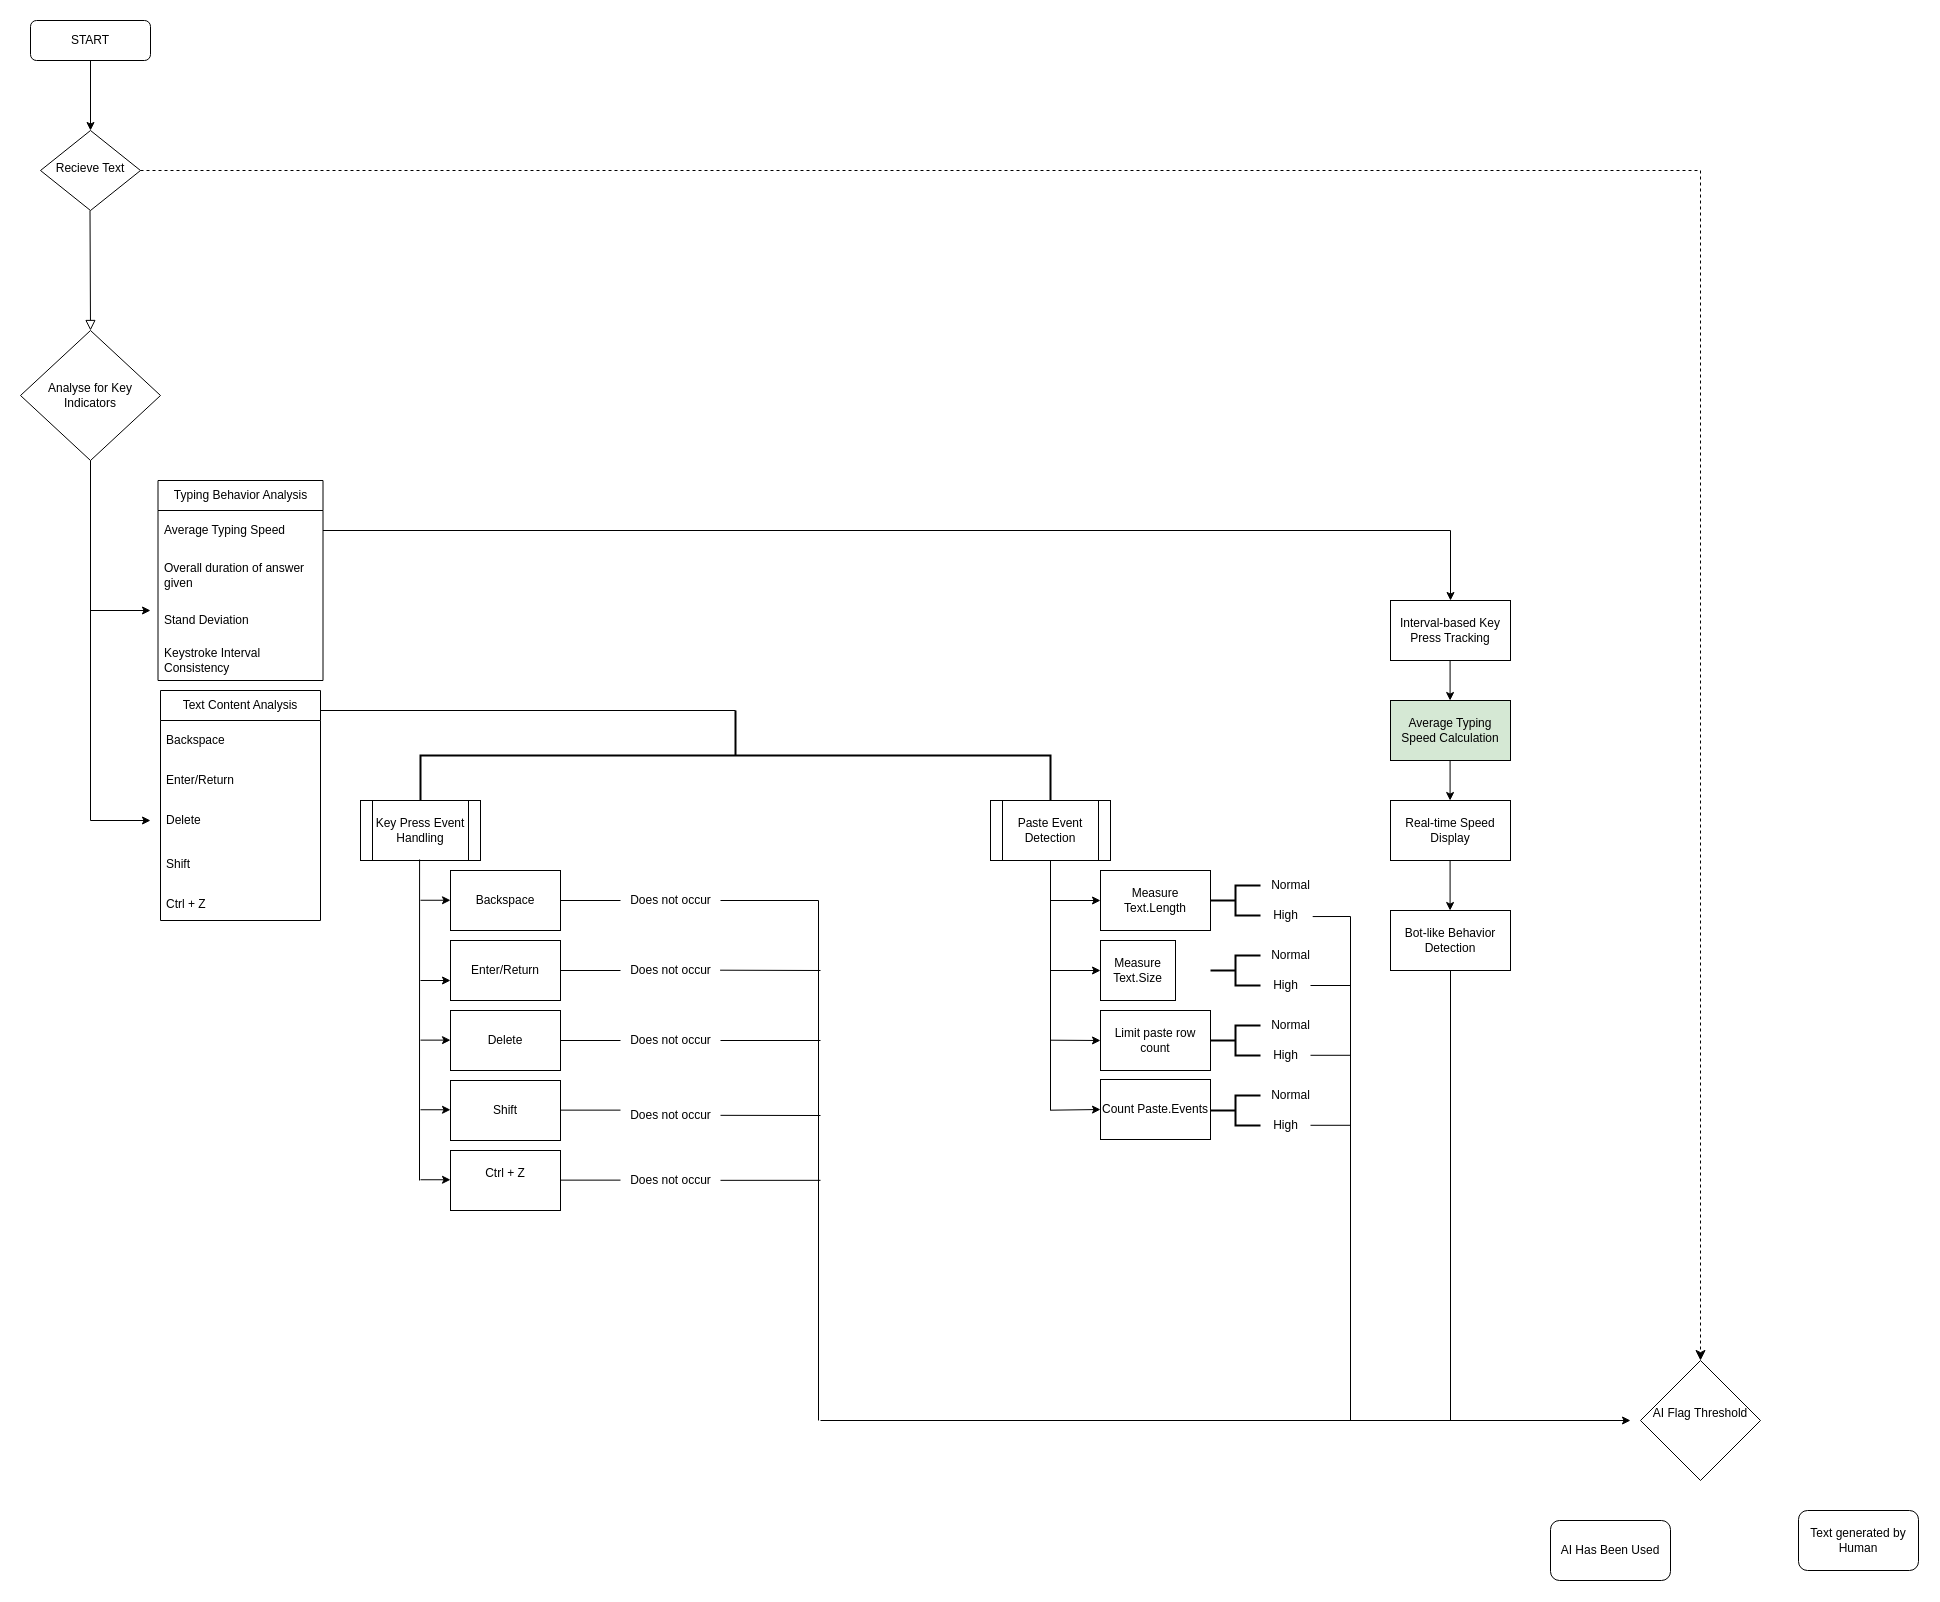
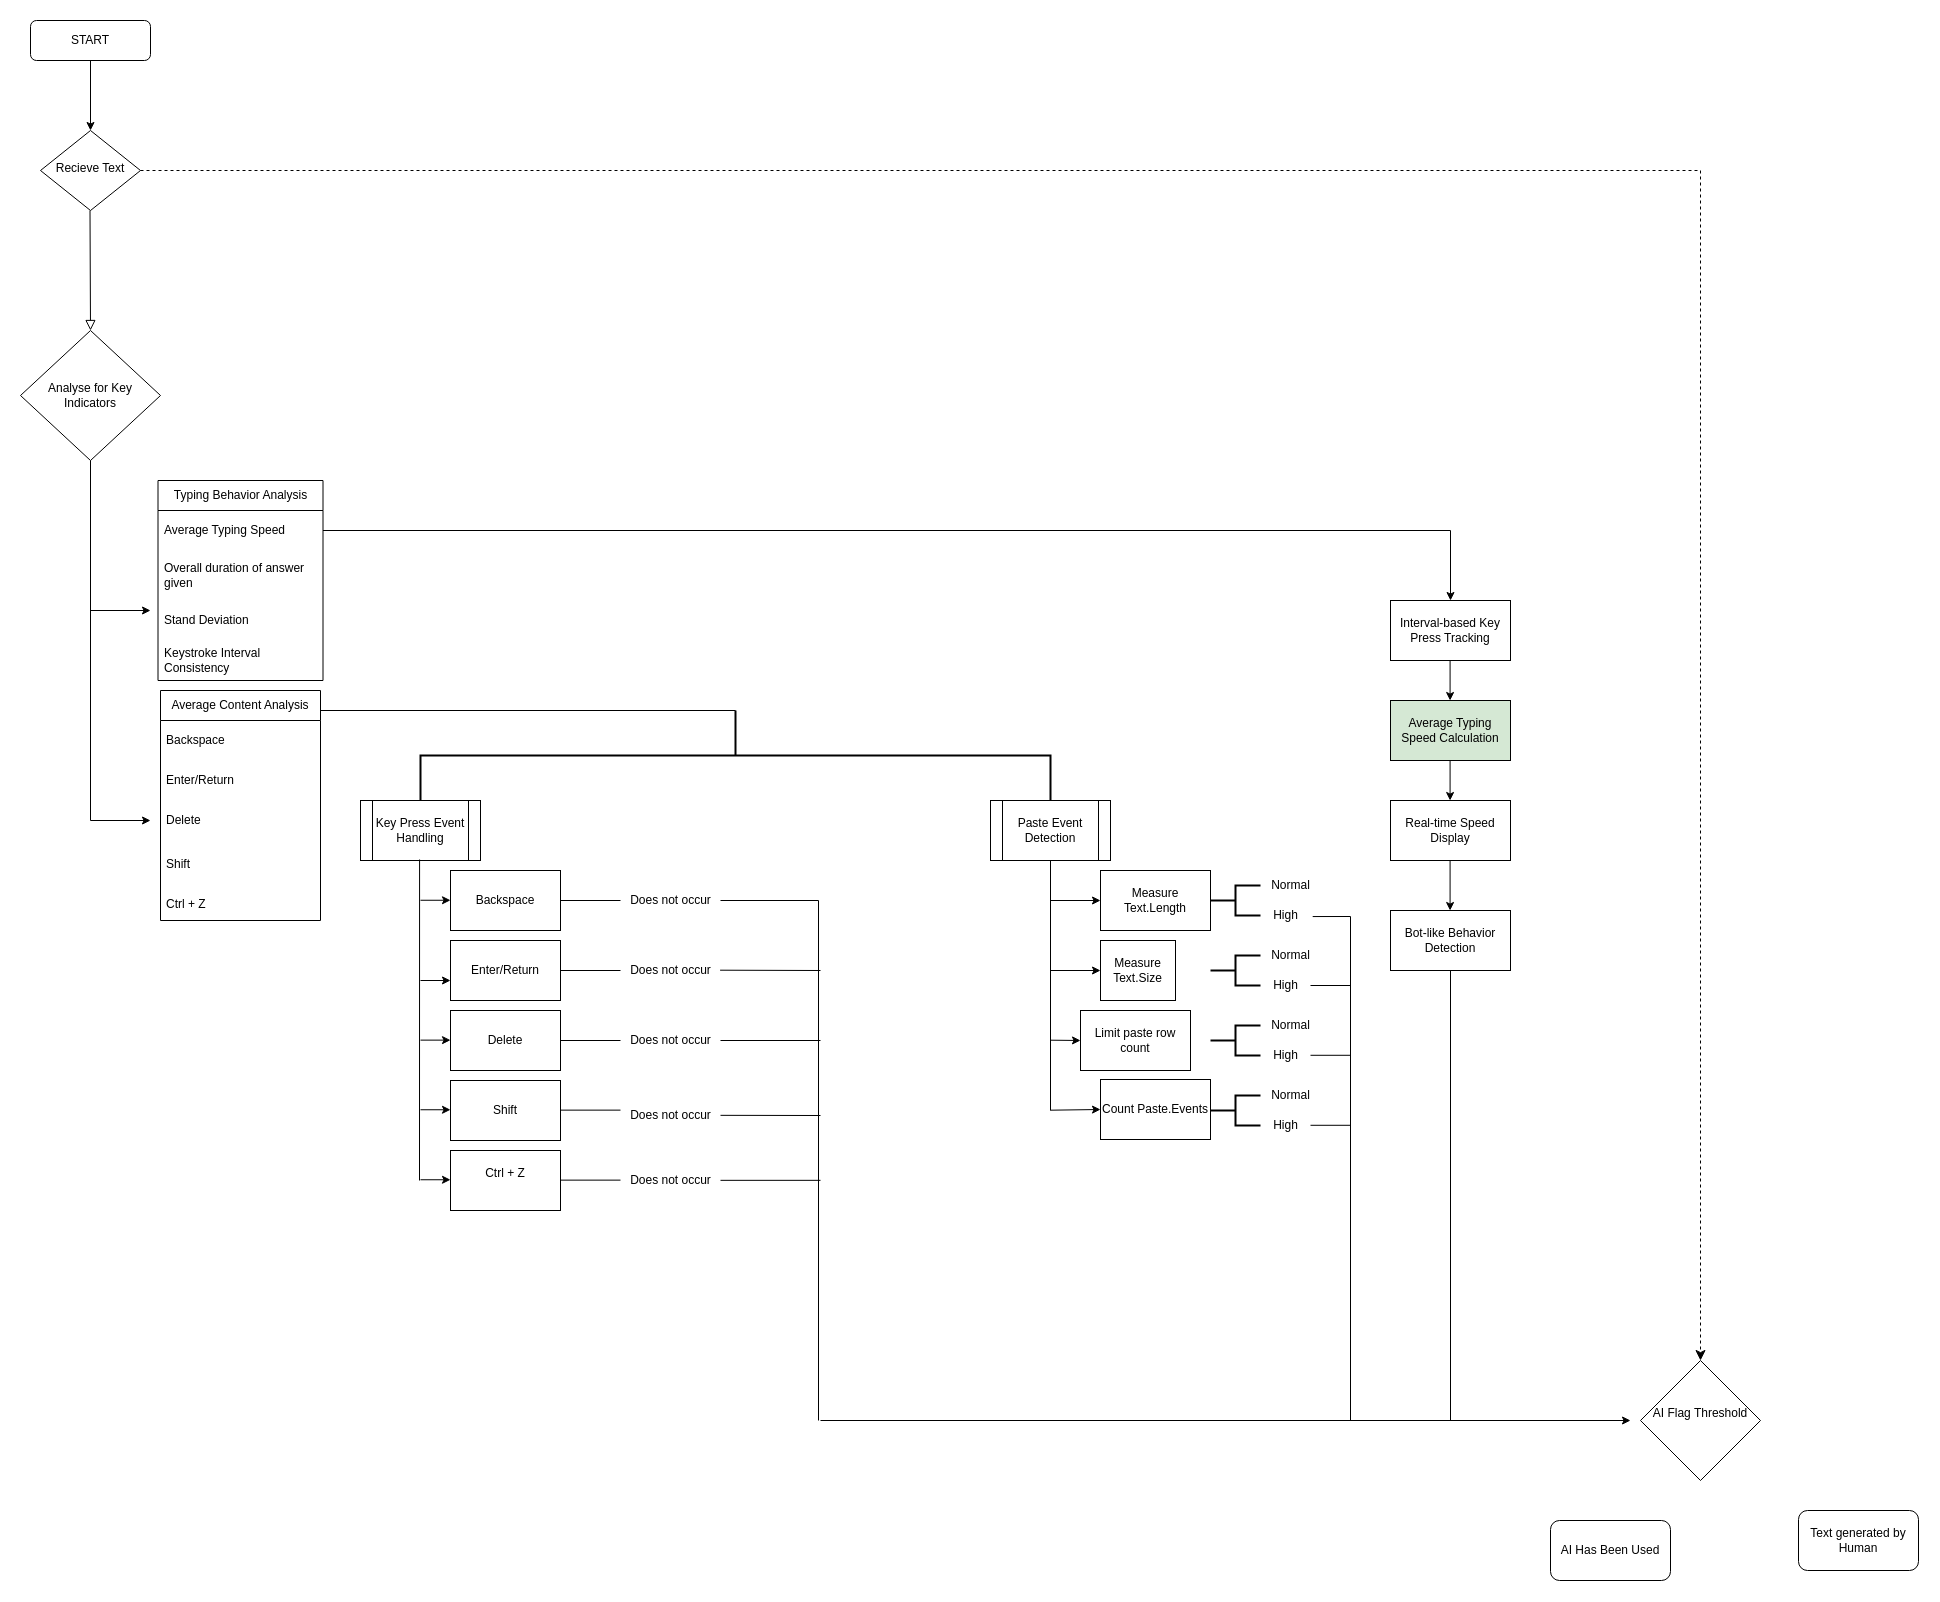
(241, 706) -> (241, 706)
(1156, 1041) -> (1136, 1041)
